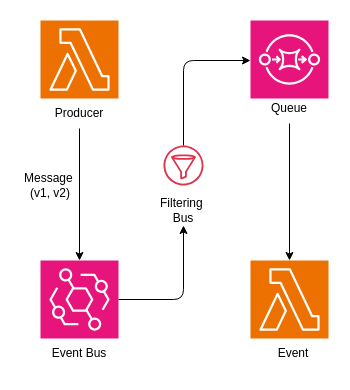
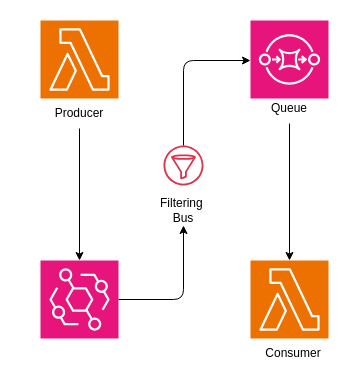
(51, 186) -> none
(80, 354) -> none
(294, 354) -> (294, 354)
